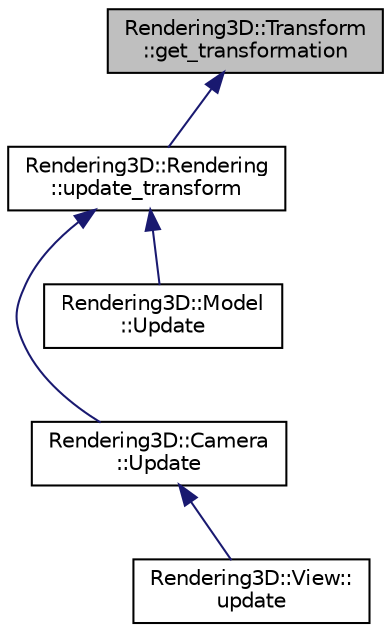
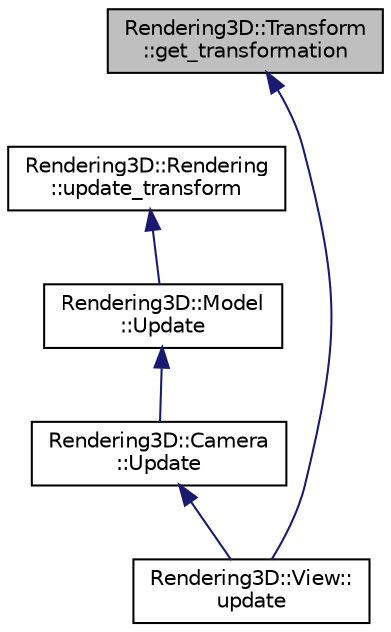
(190, 118) -> (331, 326)
(18, 328) -> (161, 395)
